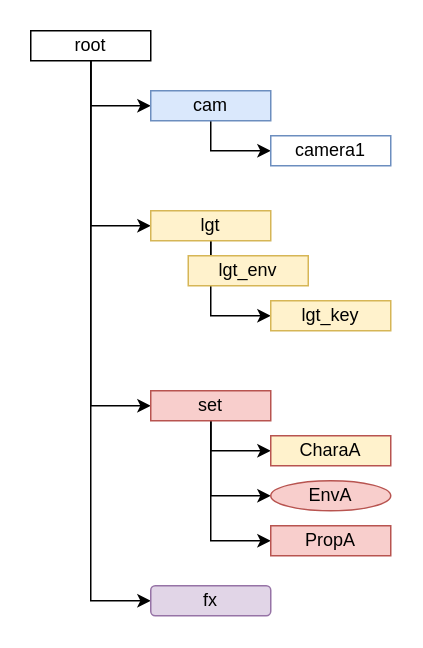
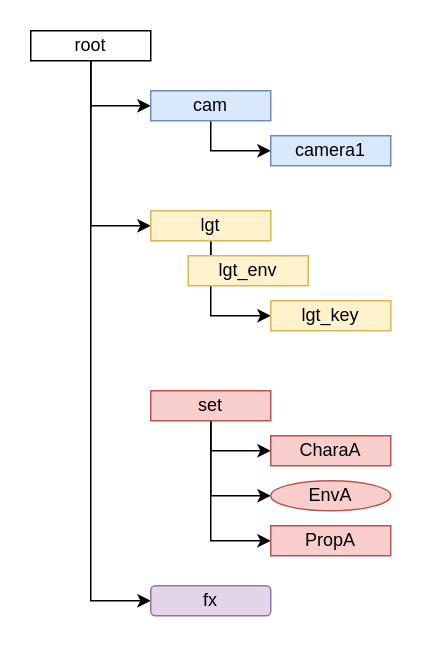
(331, 151) -> (331, 151)
(117, 406) -> none
(331, 451) -> (331, 451)
